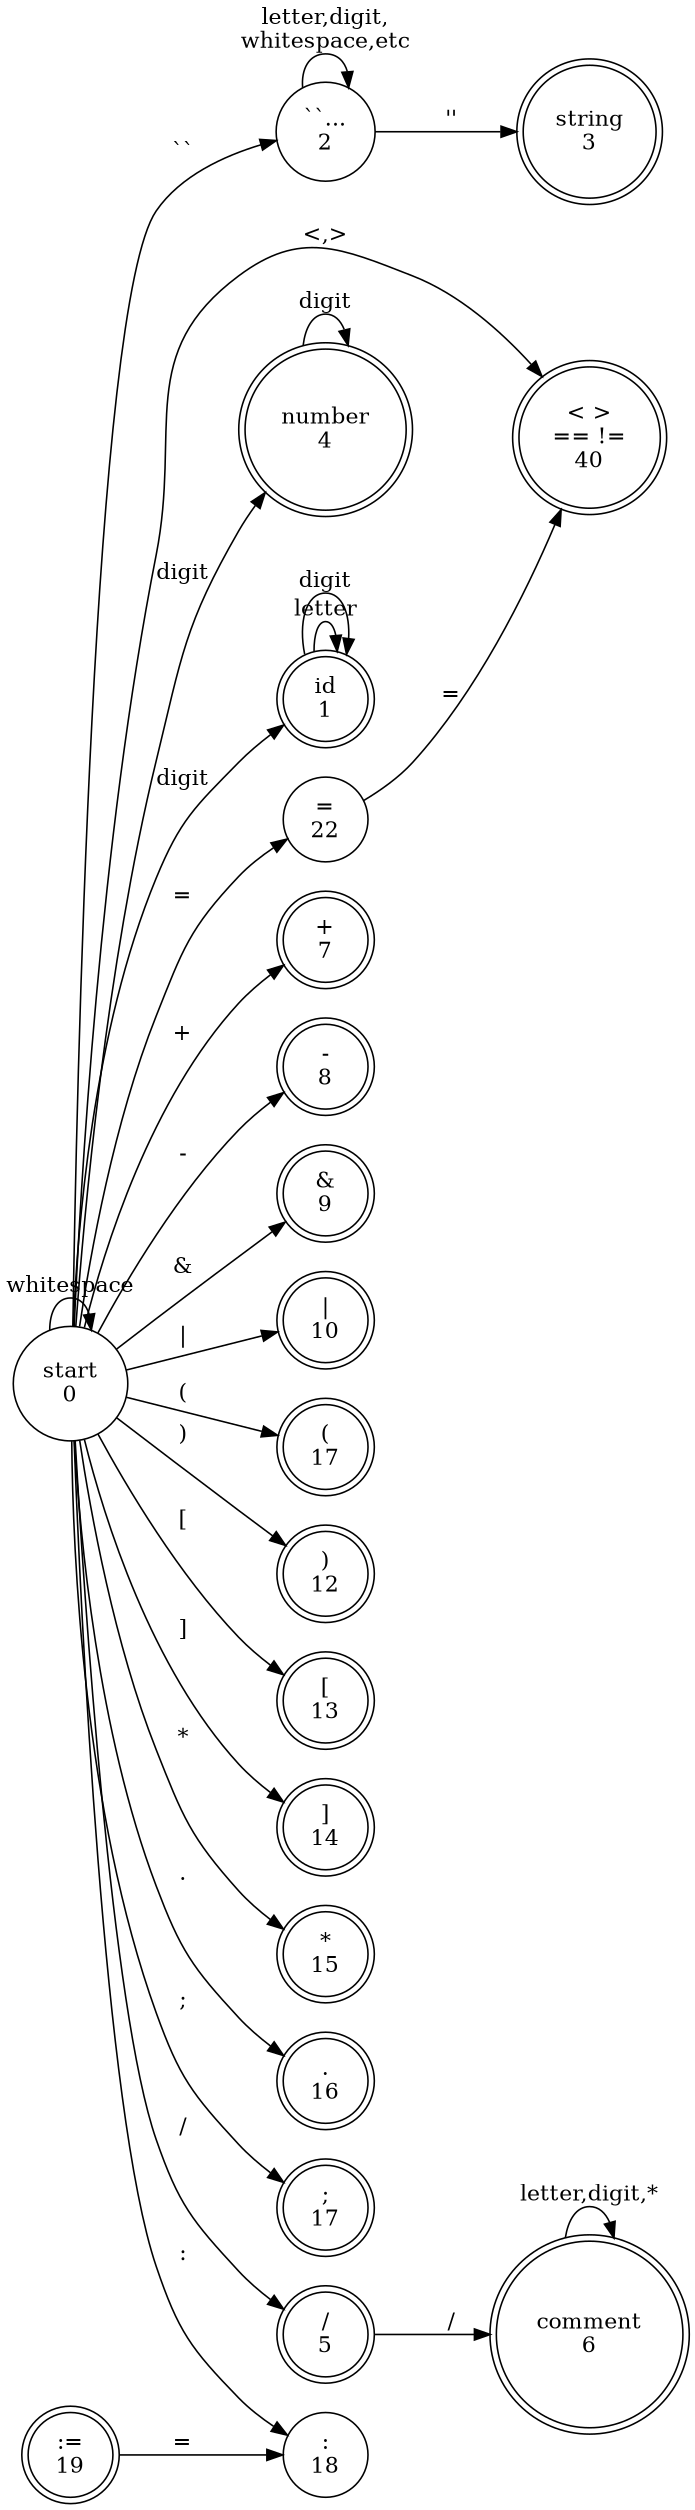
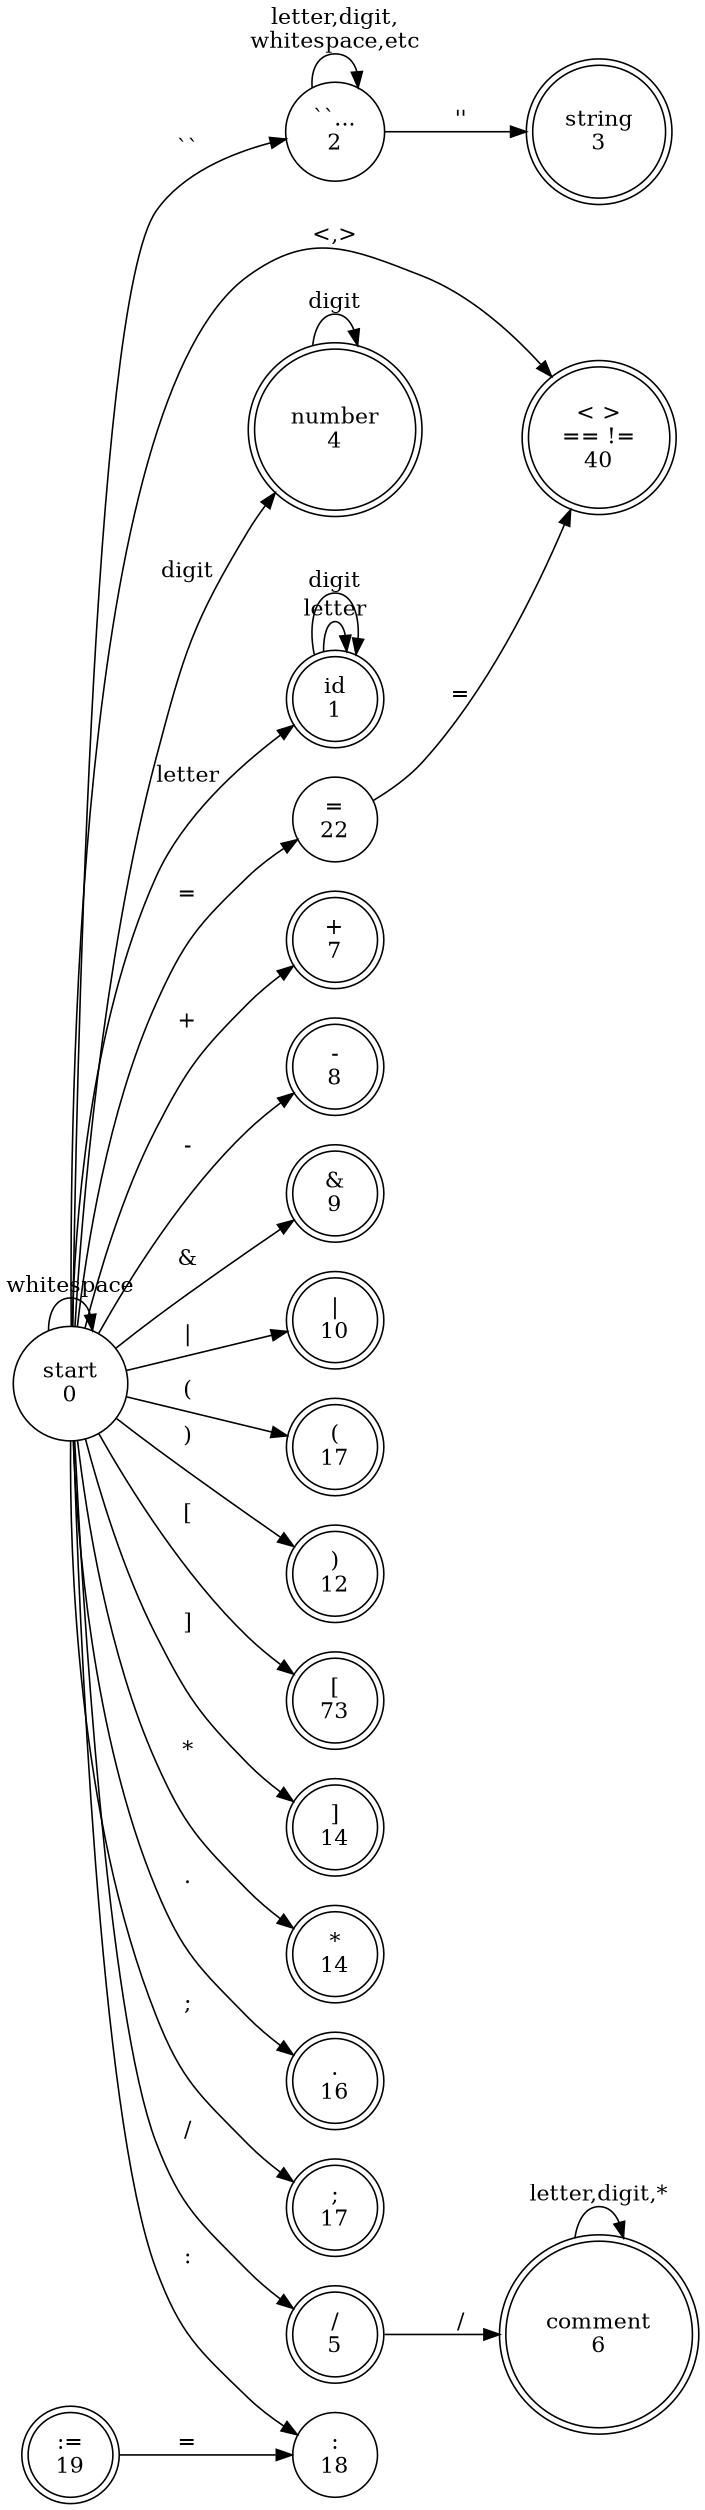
(183, 779) -> (188, 776)
(326, 1701) -> (335, 1701)
(326, 1954) -> (335, 1954)
